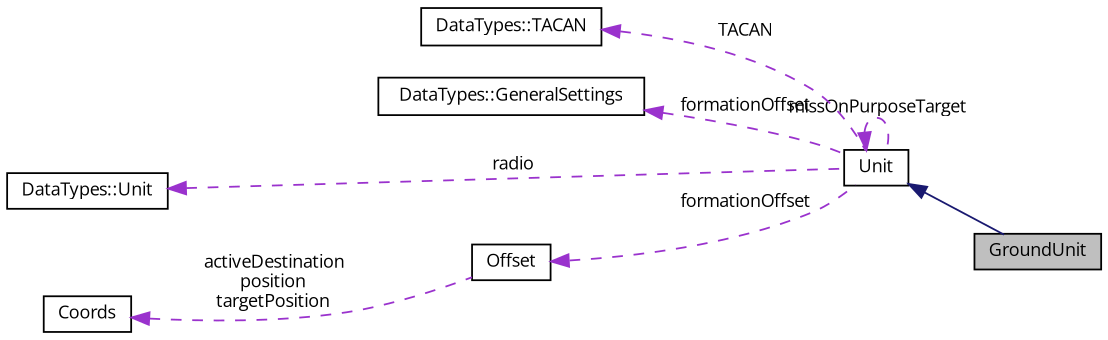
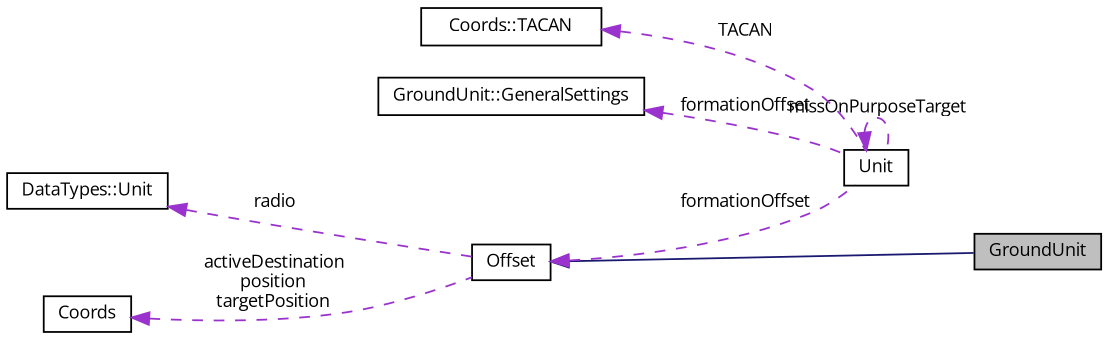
(511, 27) -> (511, 27)
(511, 96) -> (511, 96)
(515, 178) -> (329, 234)
(964, 214) -> (771, 257)
